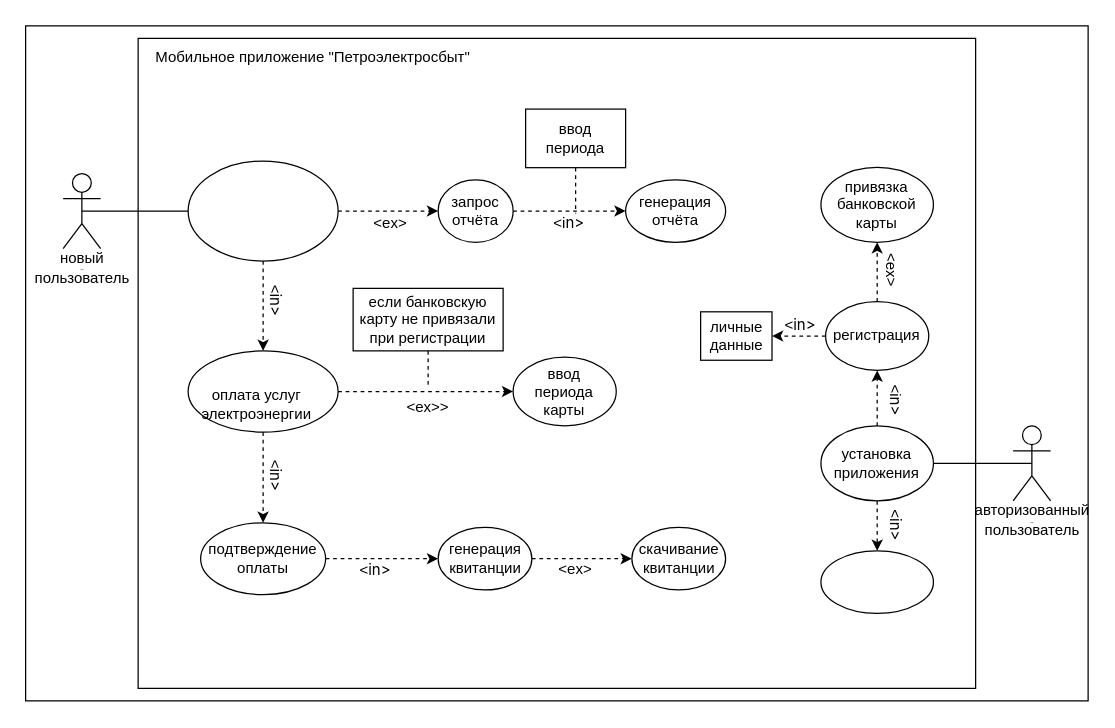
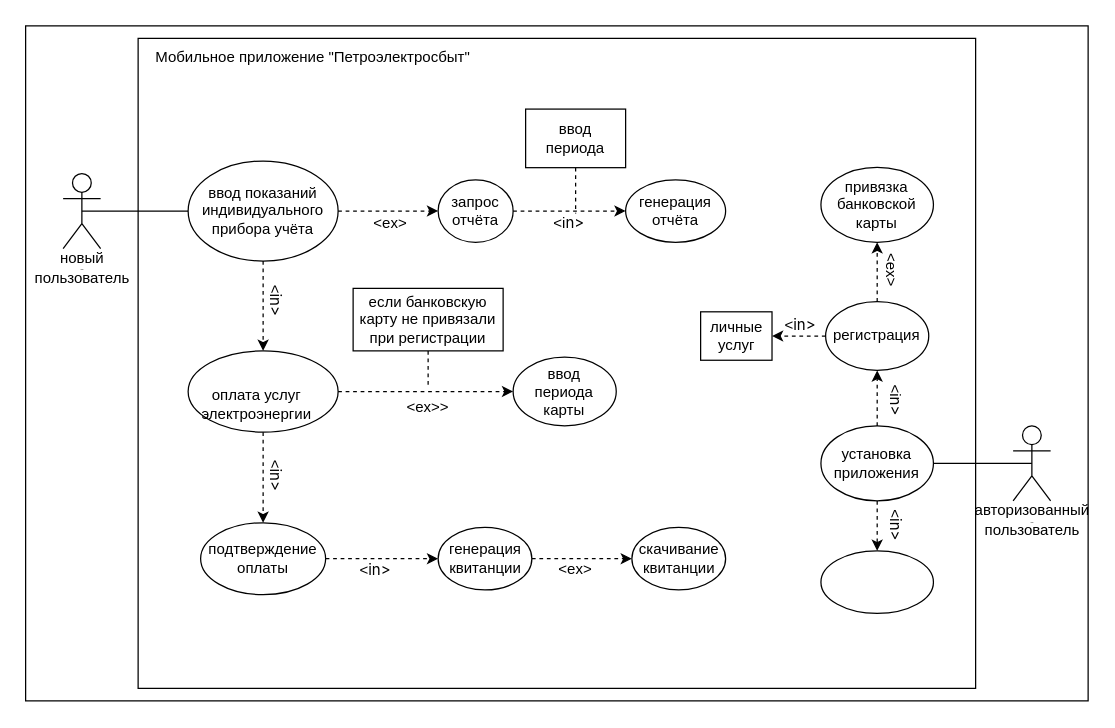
none -> (263, 211)
(737, 336) -> (737, 336)
